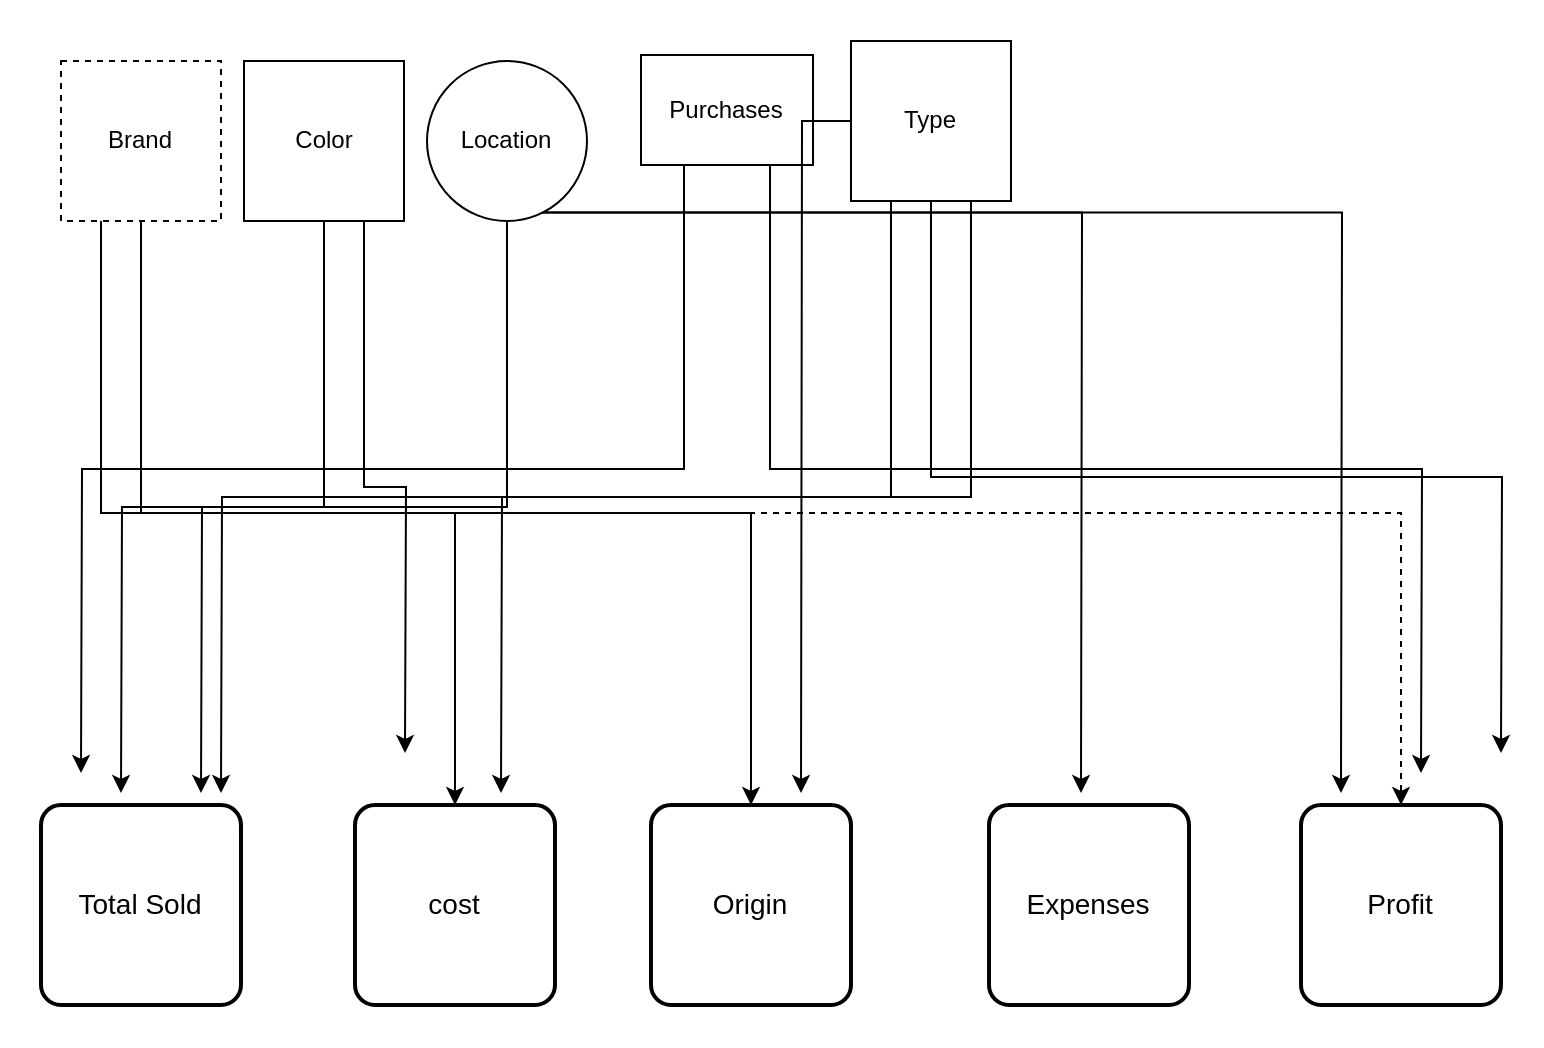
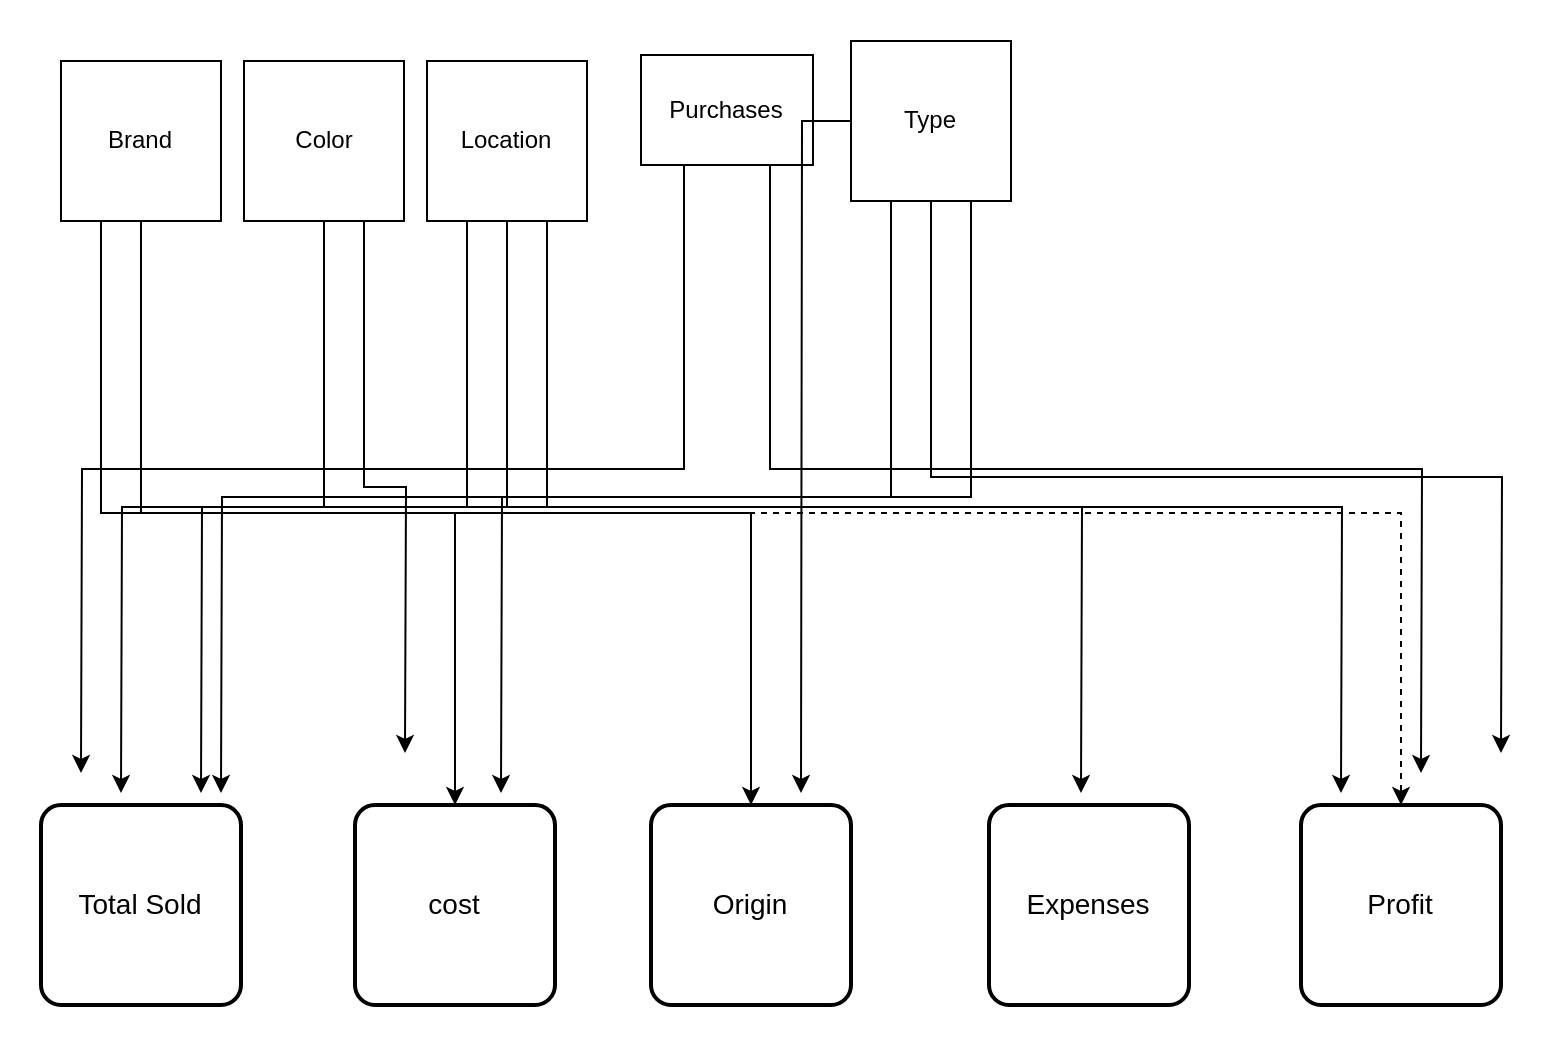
(141, 141) -> (141, 141)
(507, 141) -> (507, 141)
